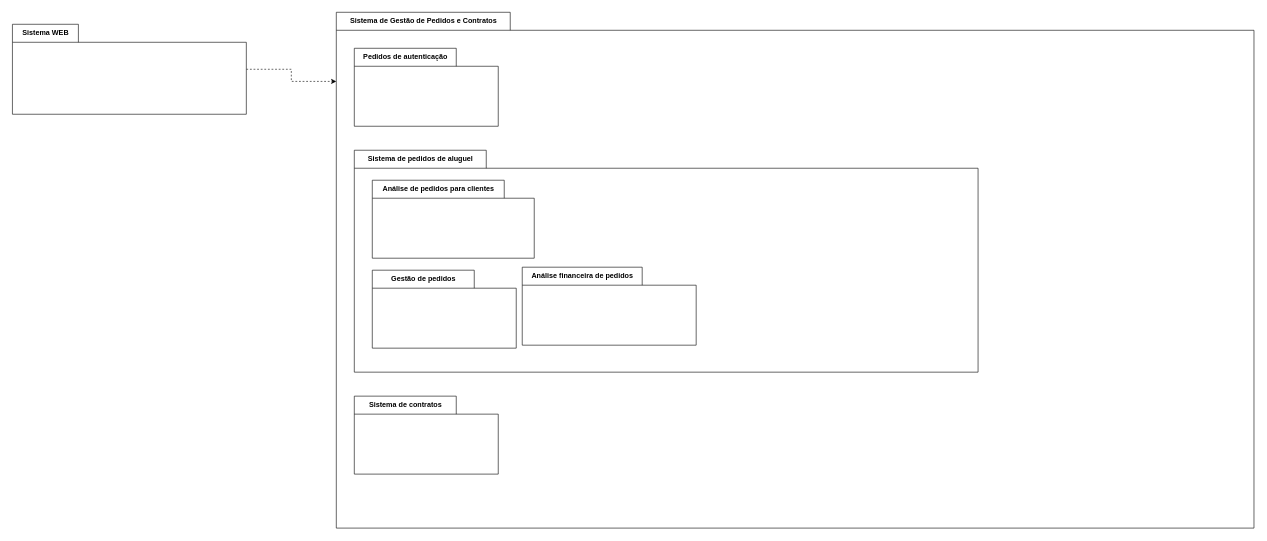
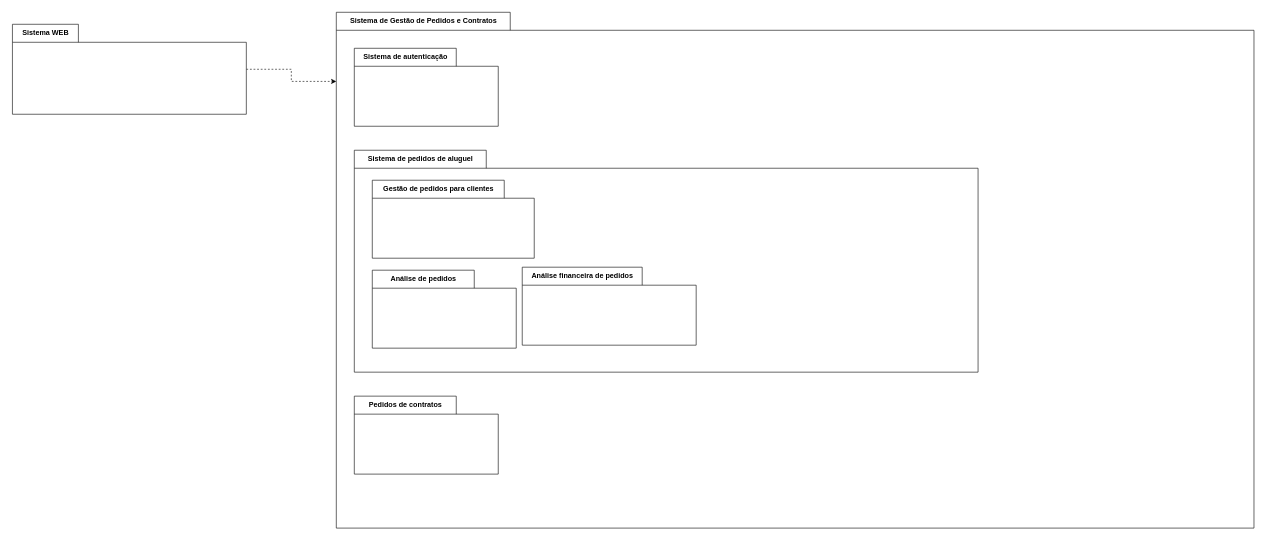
(406, 57) -> (406, 57)
(439, 189) -> (439, 189)
(424, 279) -> (424, 279)
(406, 405) -> (406, 405)
